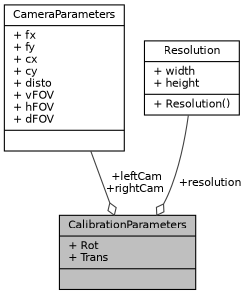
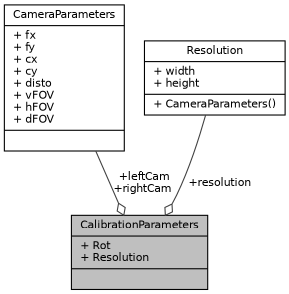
(192, 104) -> (215, 104)
(88, 258) -> (115, 258)
